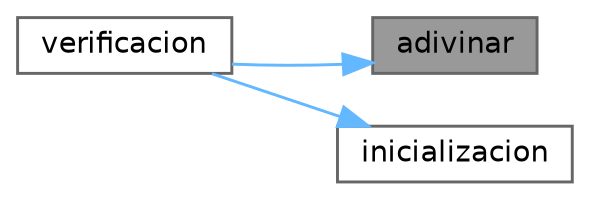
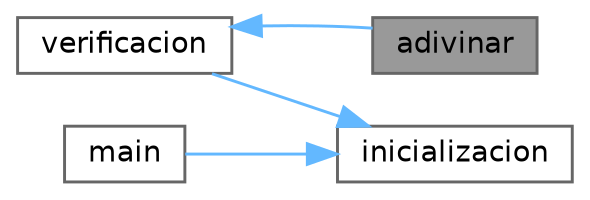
(287, 65) -> (317, 26)
none -> (125, 154)
